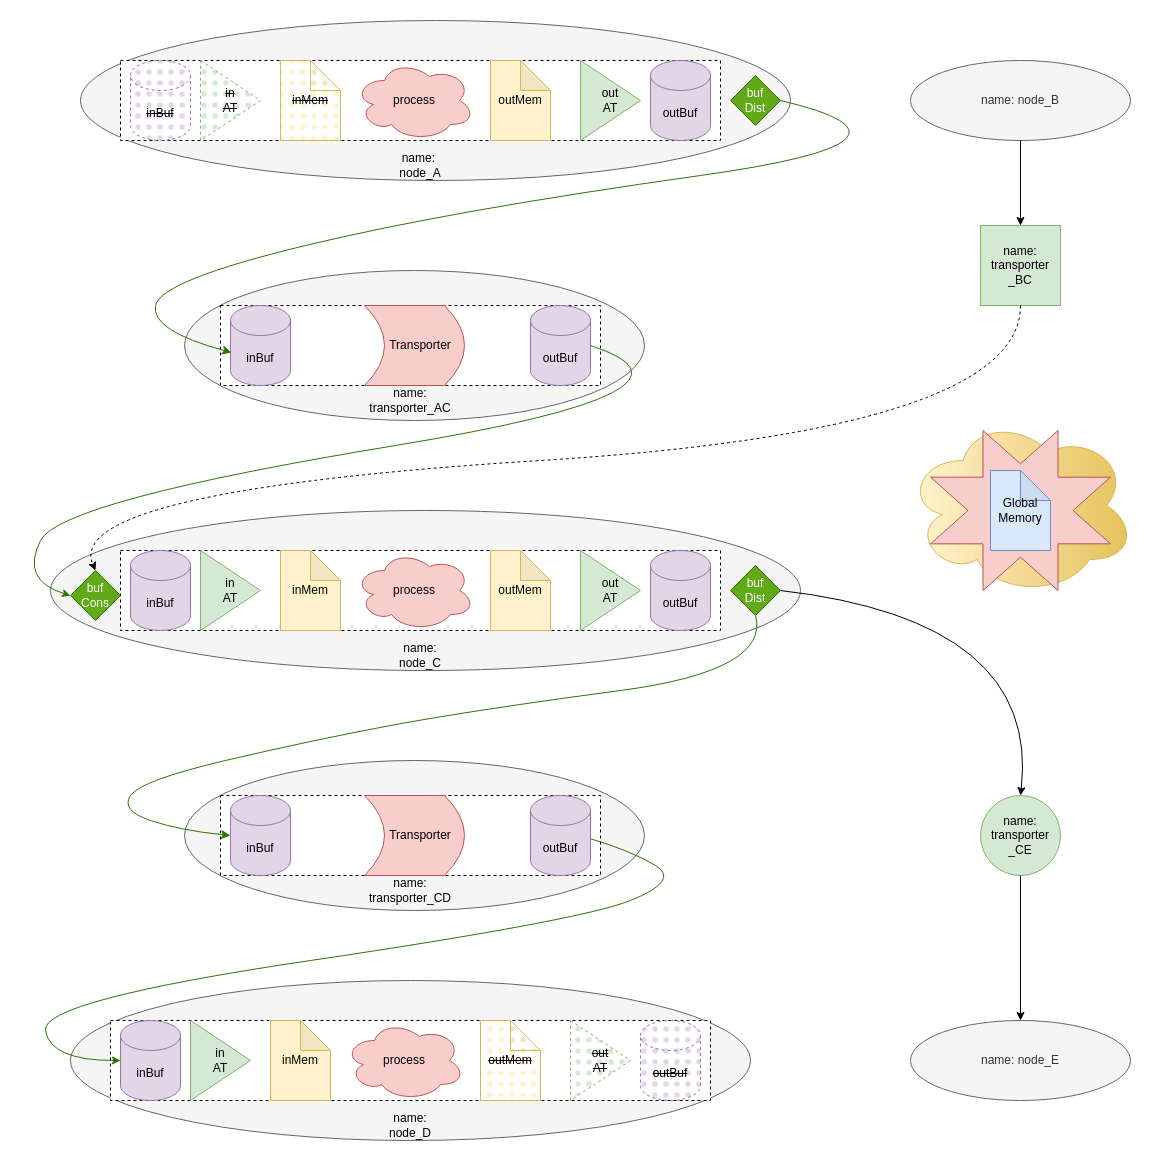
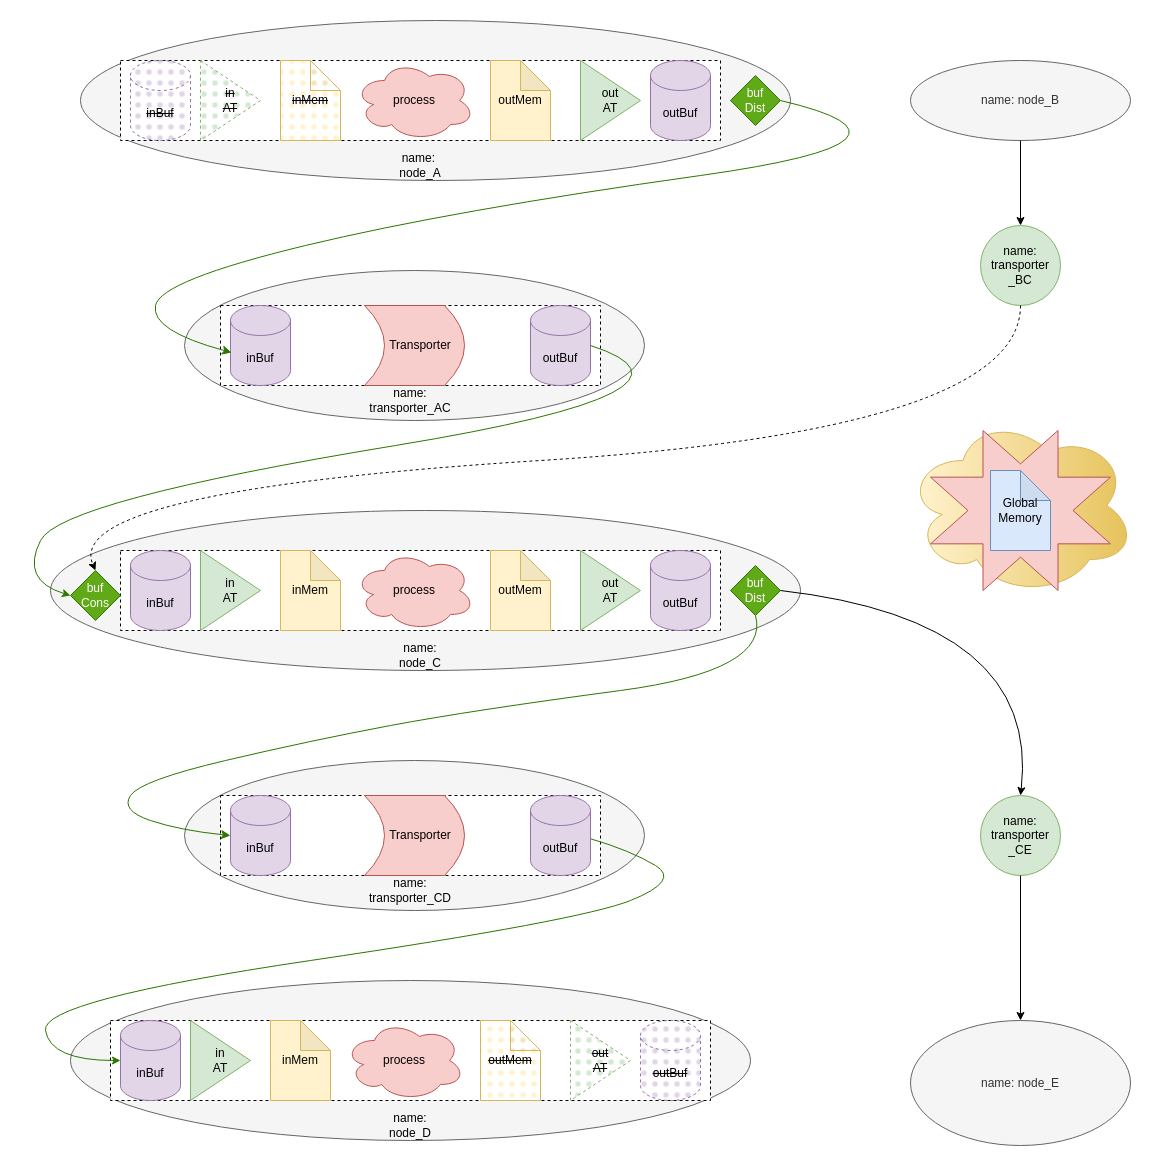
(1021, 266) -> (1021, 266)
(1021, 1061) -> (1021, 1083)
